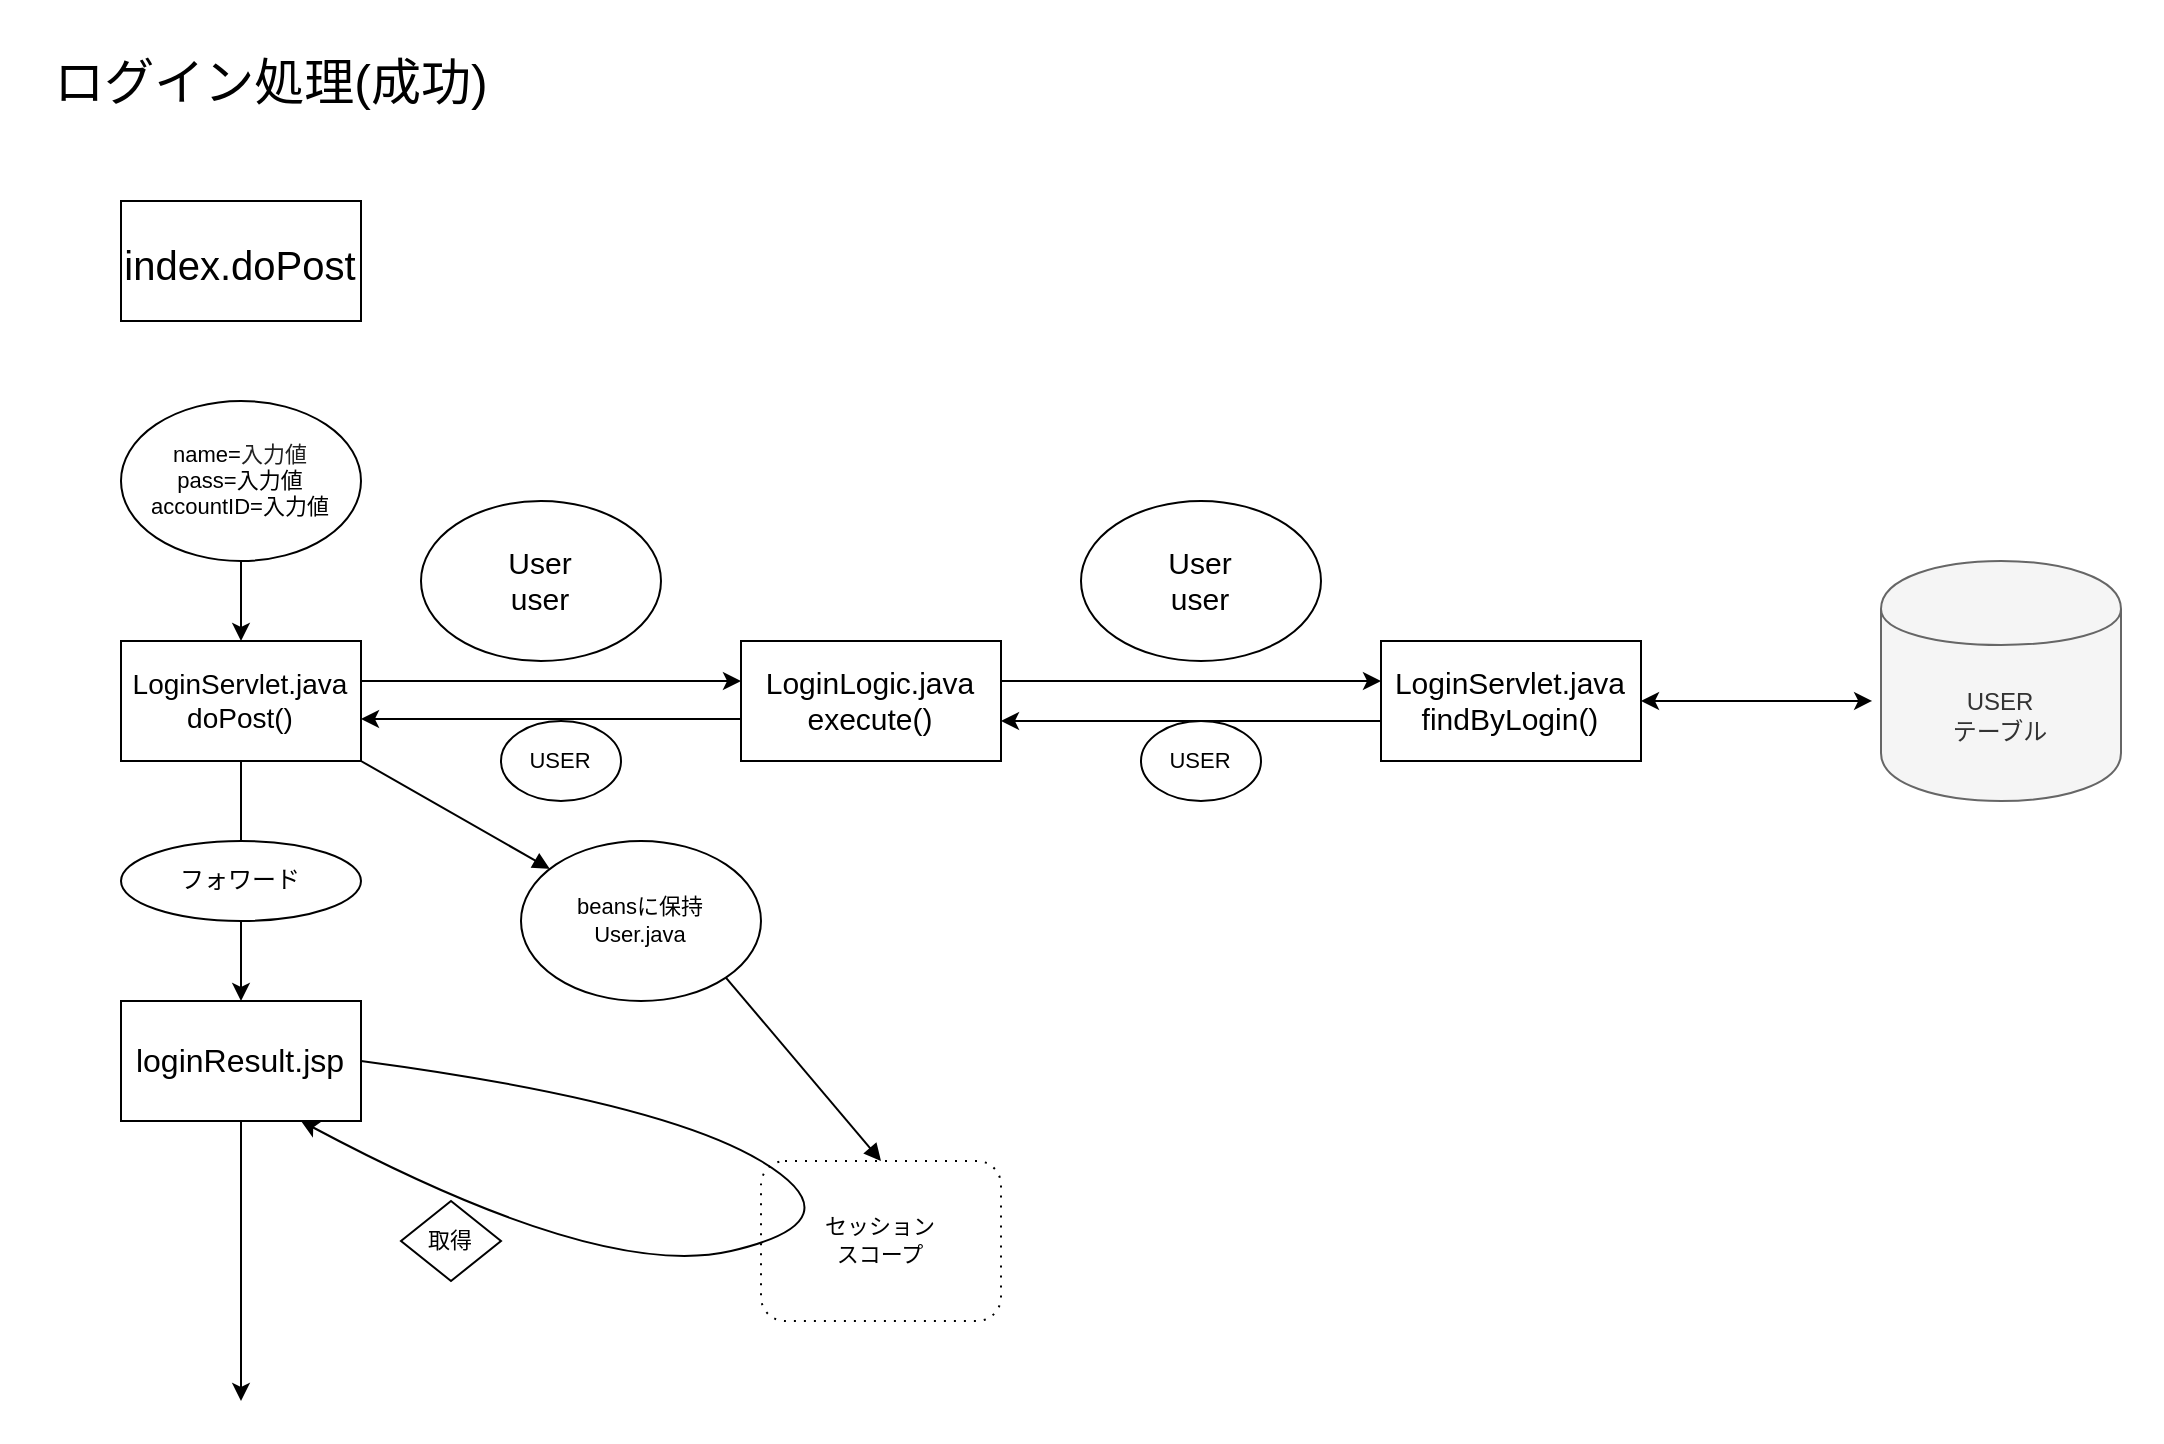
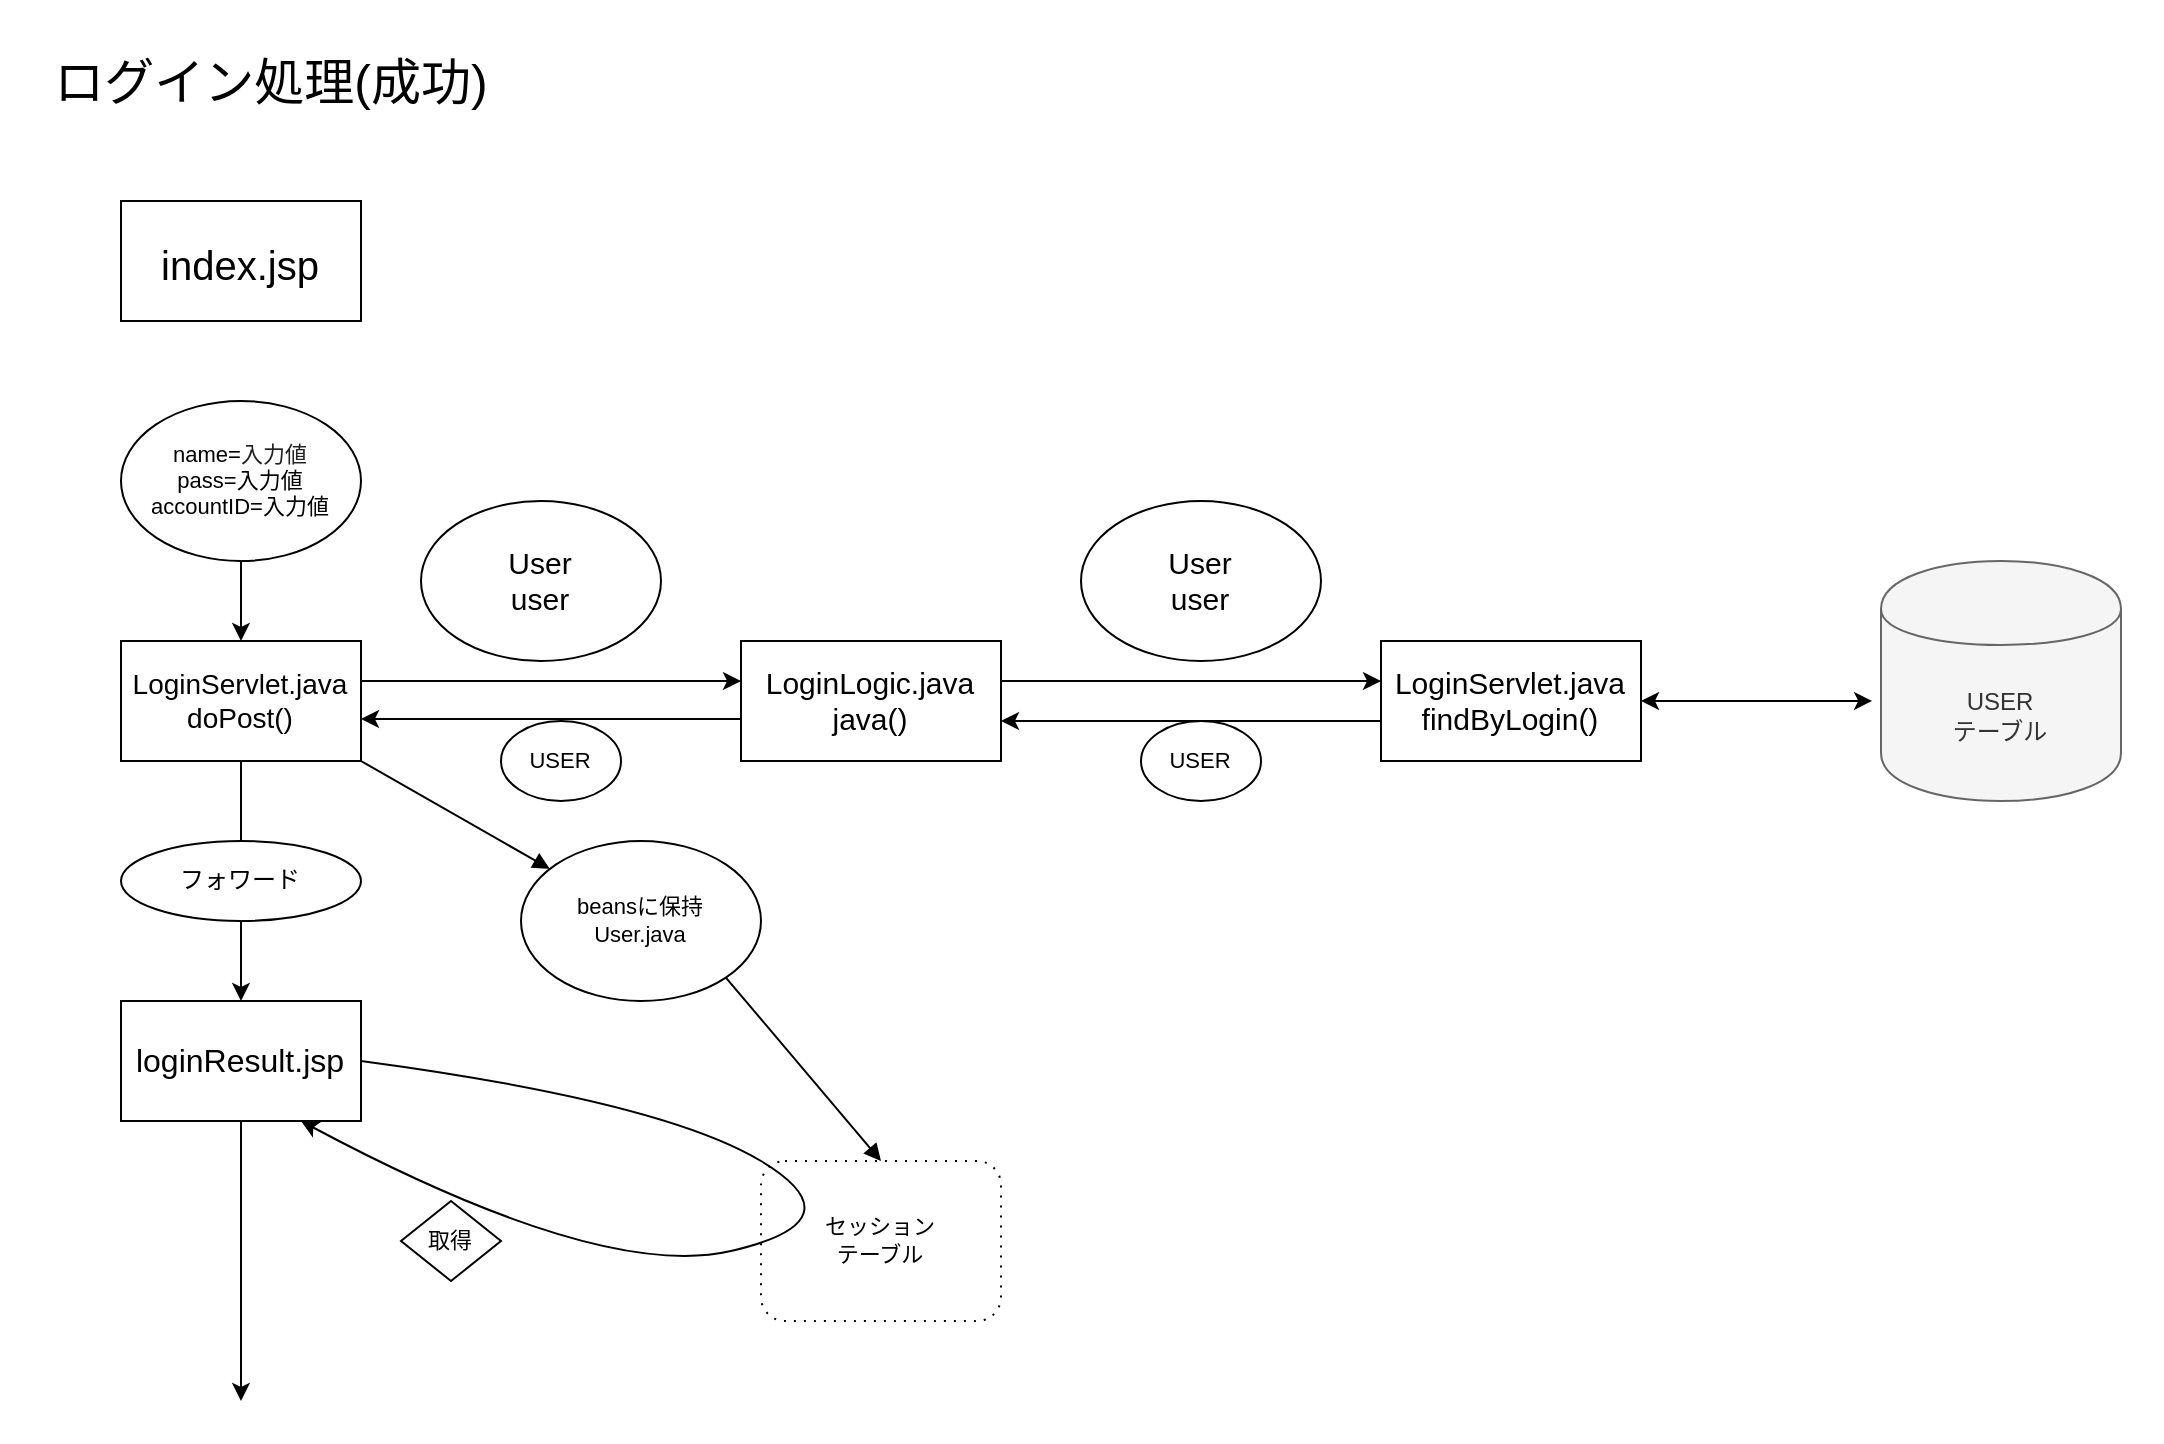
(241, 261) -> (241, 261)
(871, 701) -> (871, 701)
(881, 1241) -> (881, 1241)
